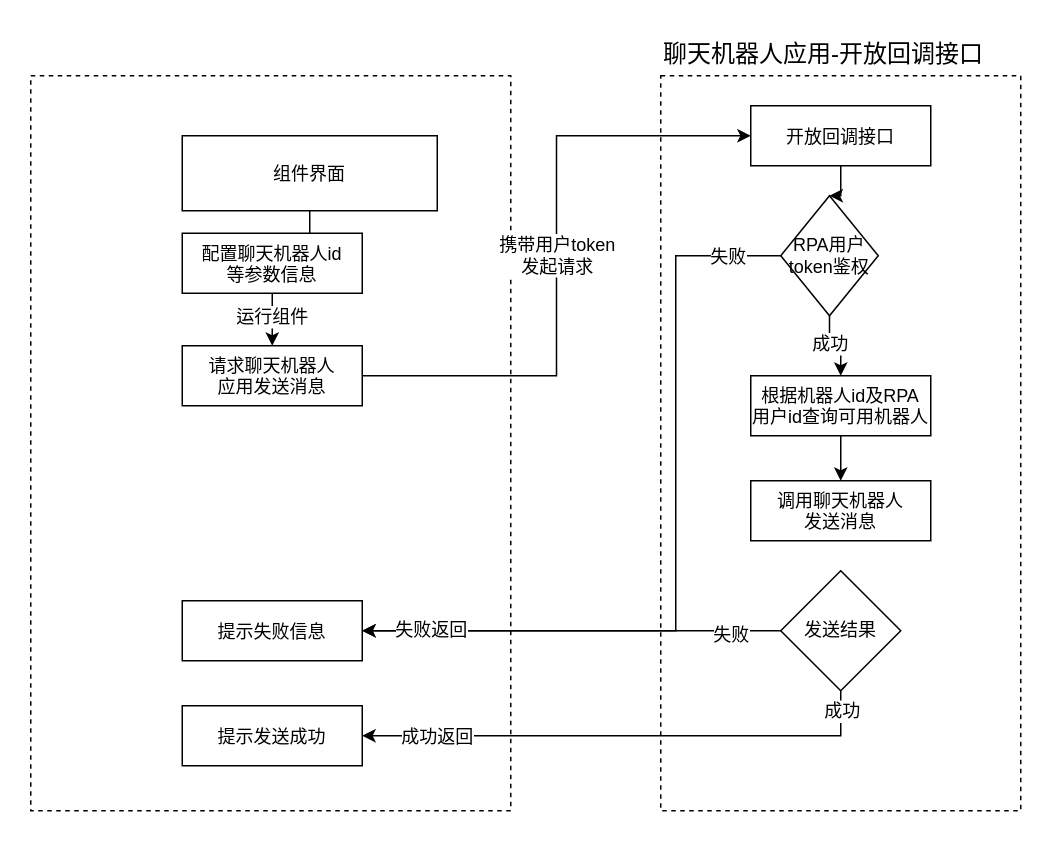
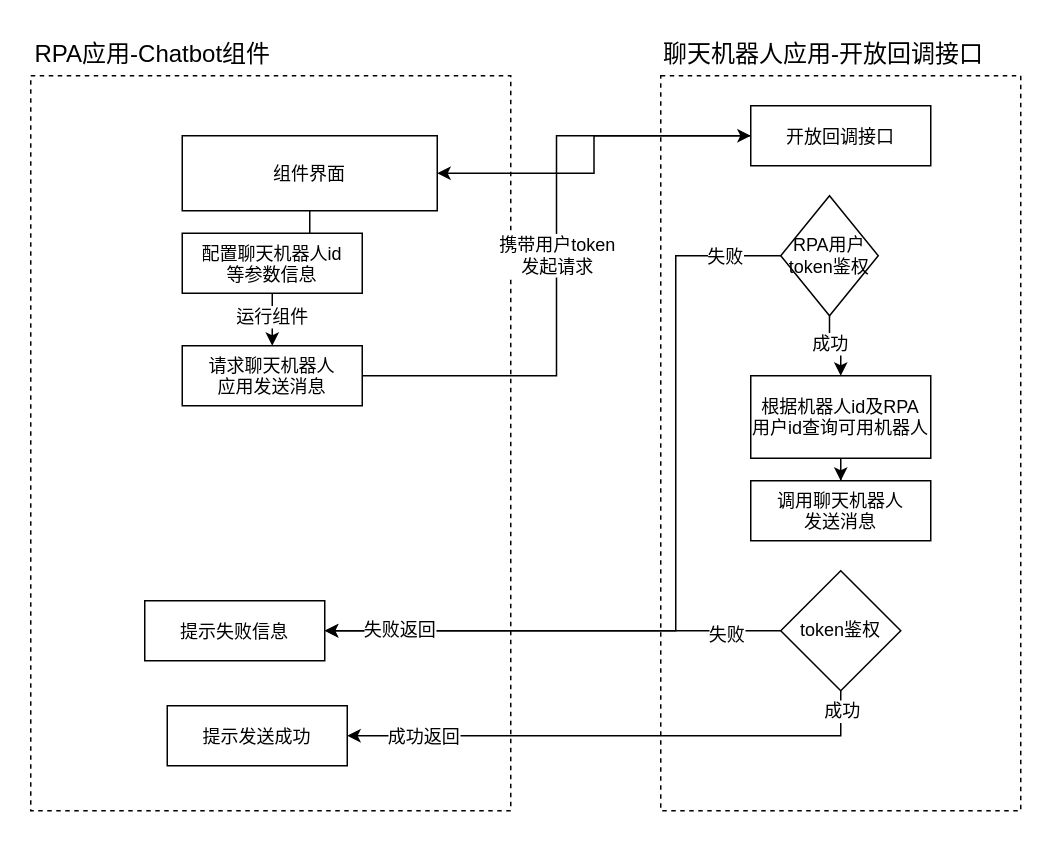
none -> (197, 53)
(841, 181) -> (538, 173)
(841, 406) -> (841, 417)
(272, 631) -> (235, 631)
(841, 631) -> (841, 631)
(272, 736) -> (257, 736)
